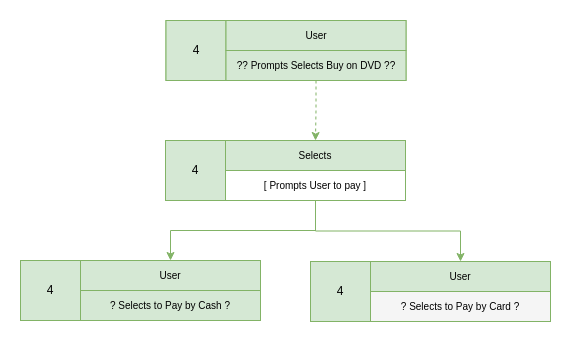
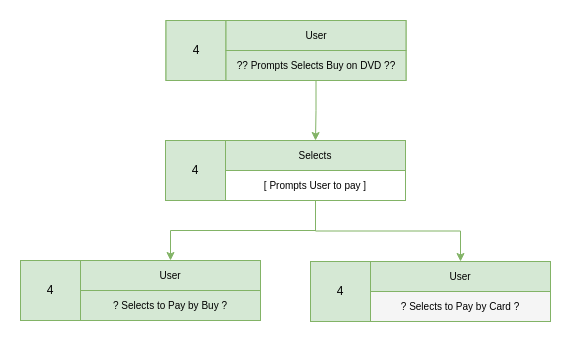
(316, 108) -> (316, 108)
(171, 306) -> (171, 306)
